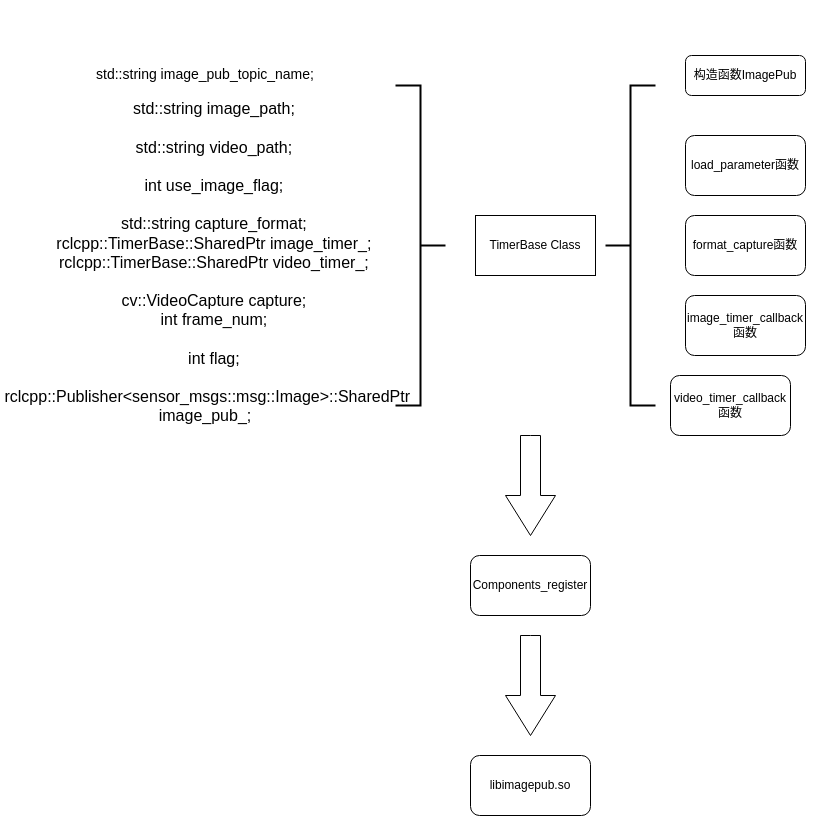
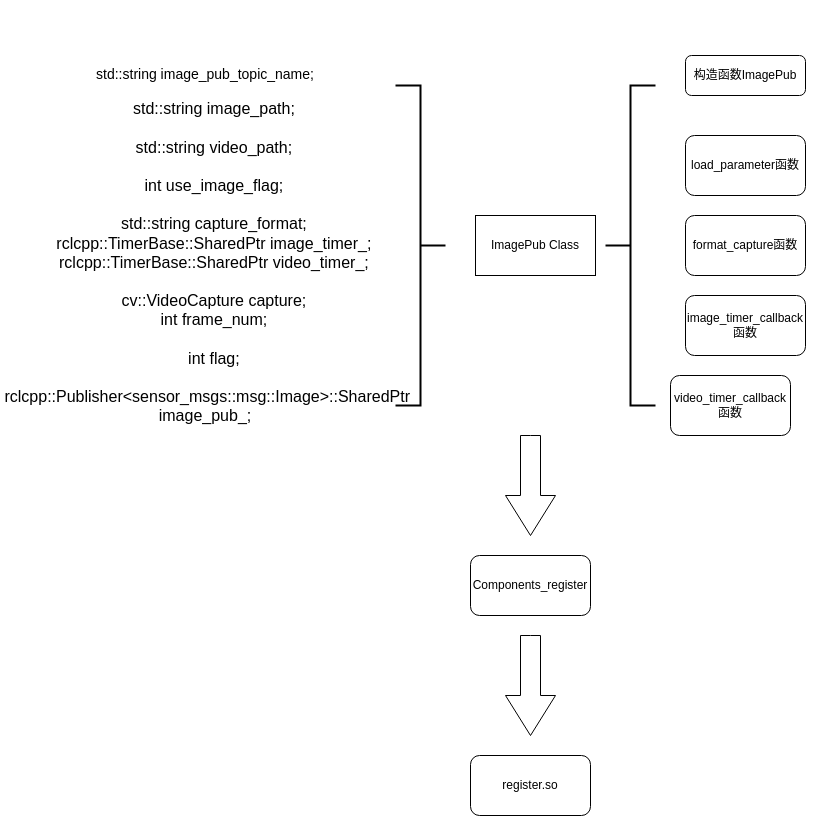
(536, 246) -> (536, 246)
(531, 786) -> (531, 786)
